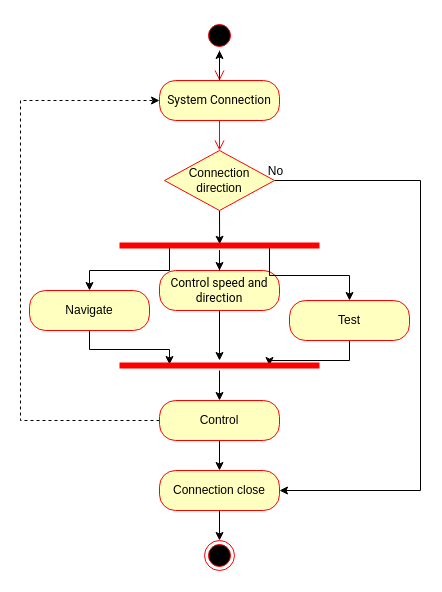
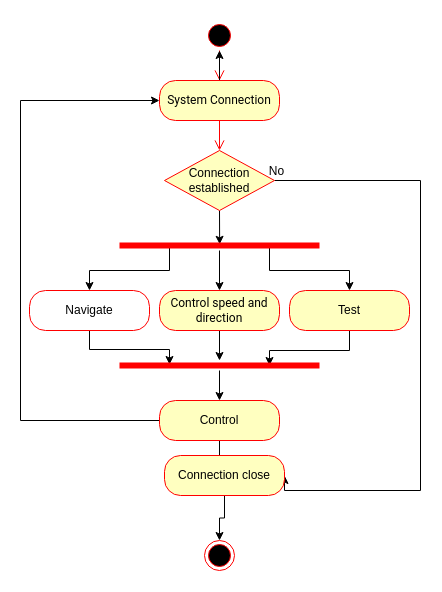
(220, 181) -> (220, 181)
(21, 265) -> (21, 265)
(220, 291) -> (220, 311)
(90, 311) -> (90, 311)
(350, 321) -> (350, 311)
(220, 491) -> (225, 476)
